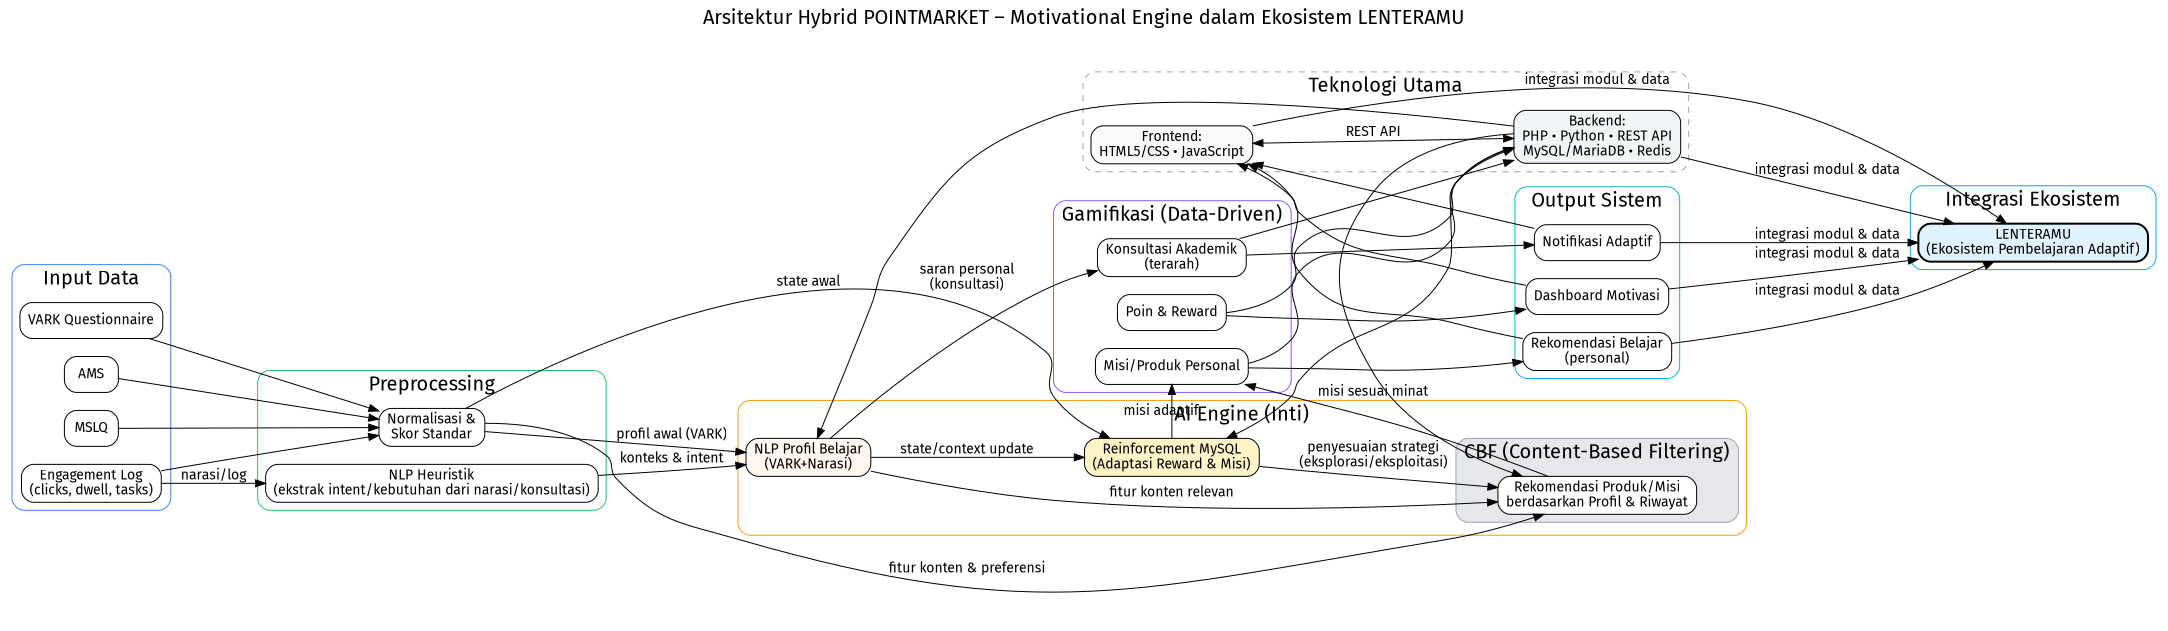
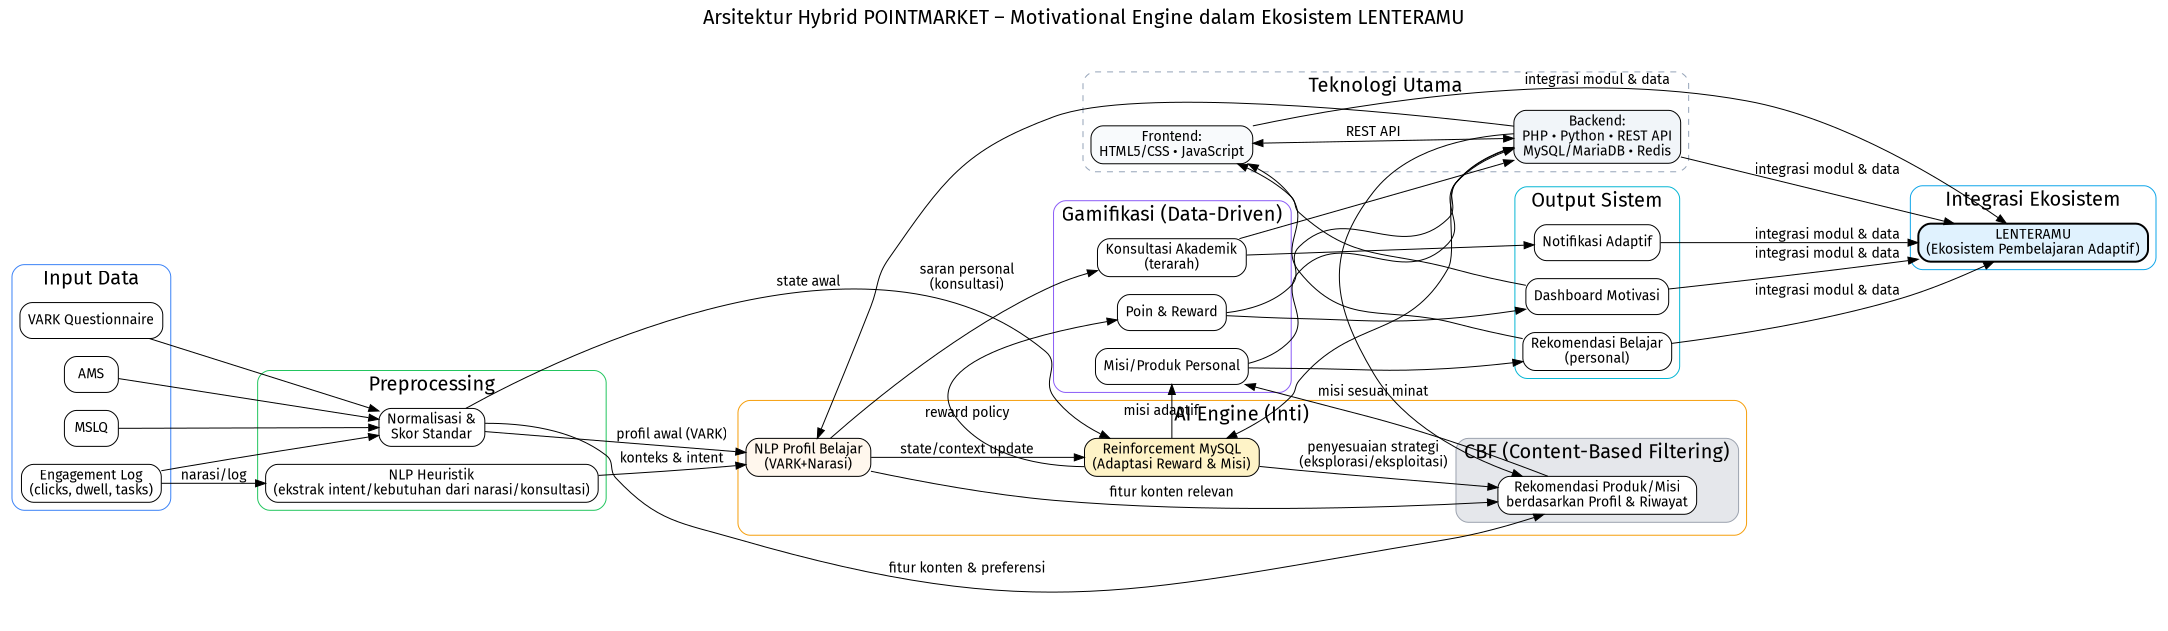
(1405, 199) -> none
none -> (951, 387)
